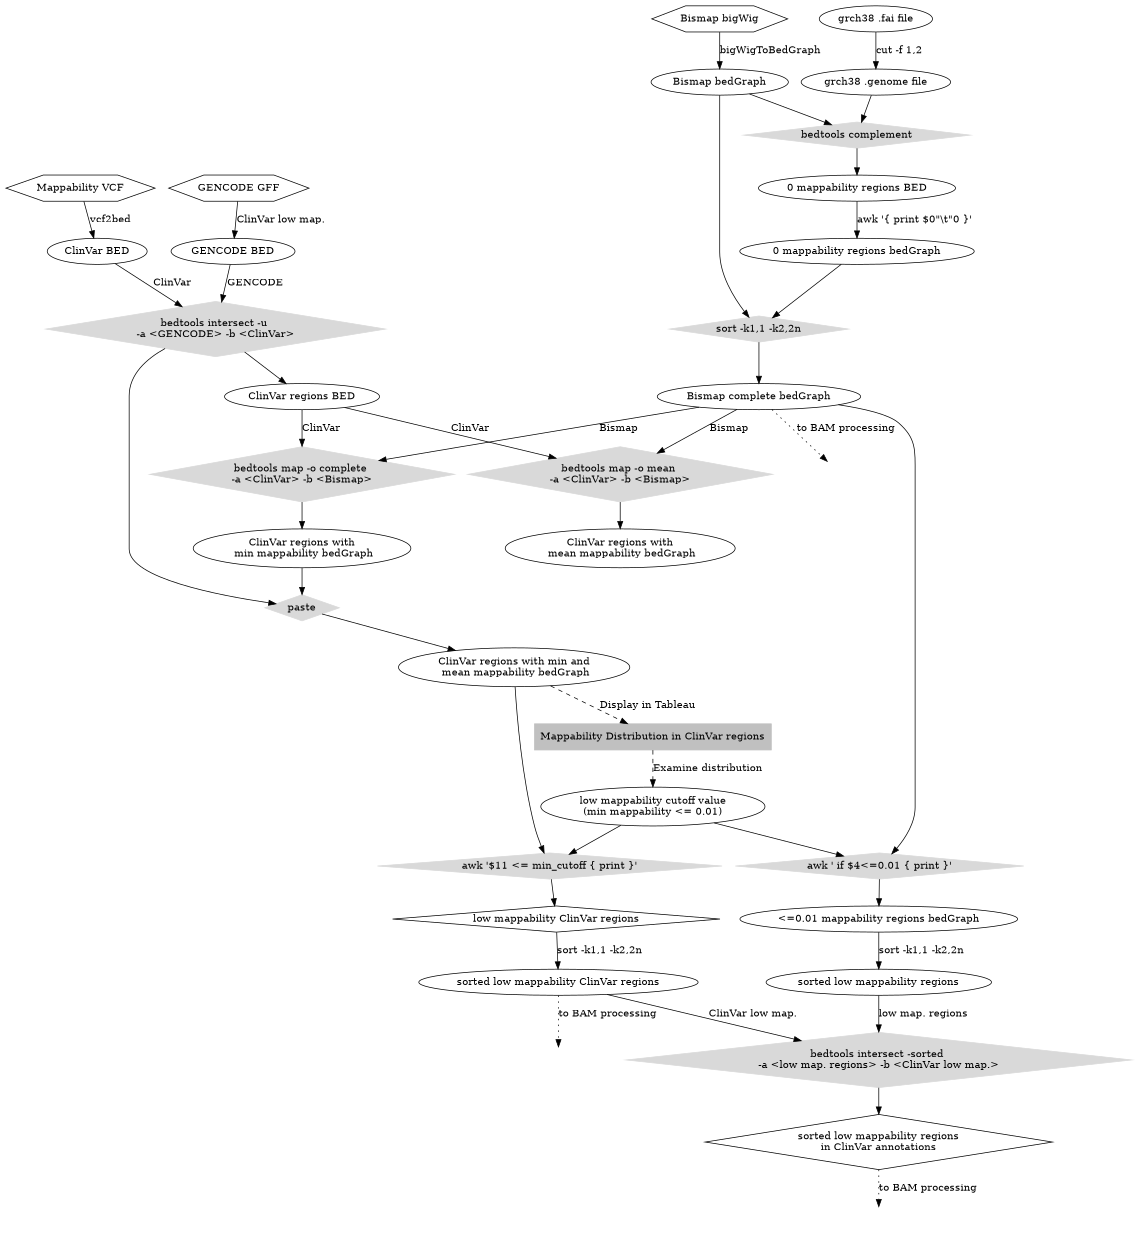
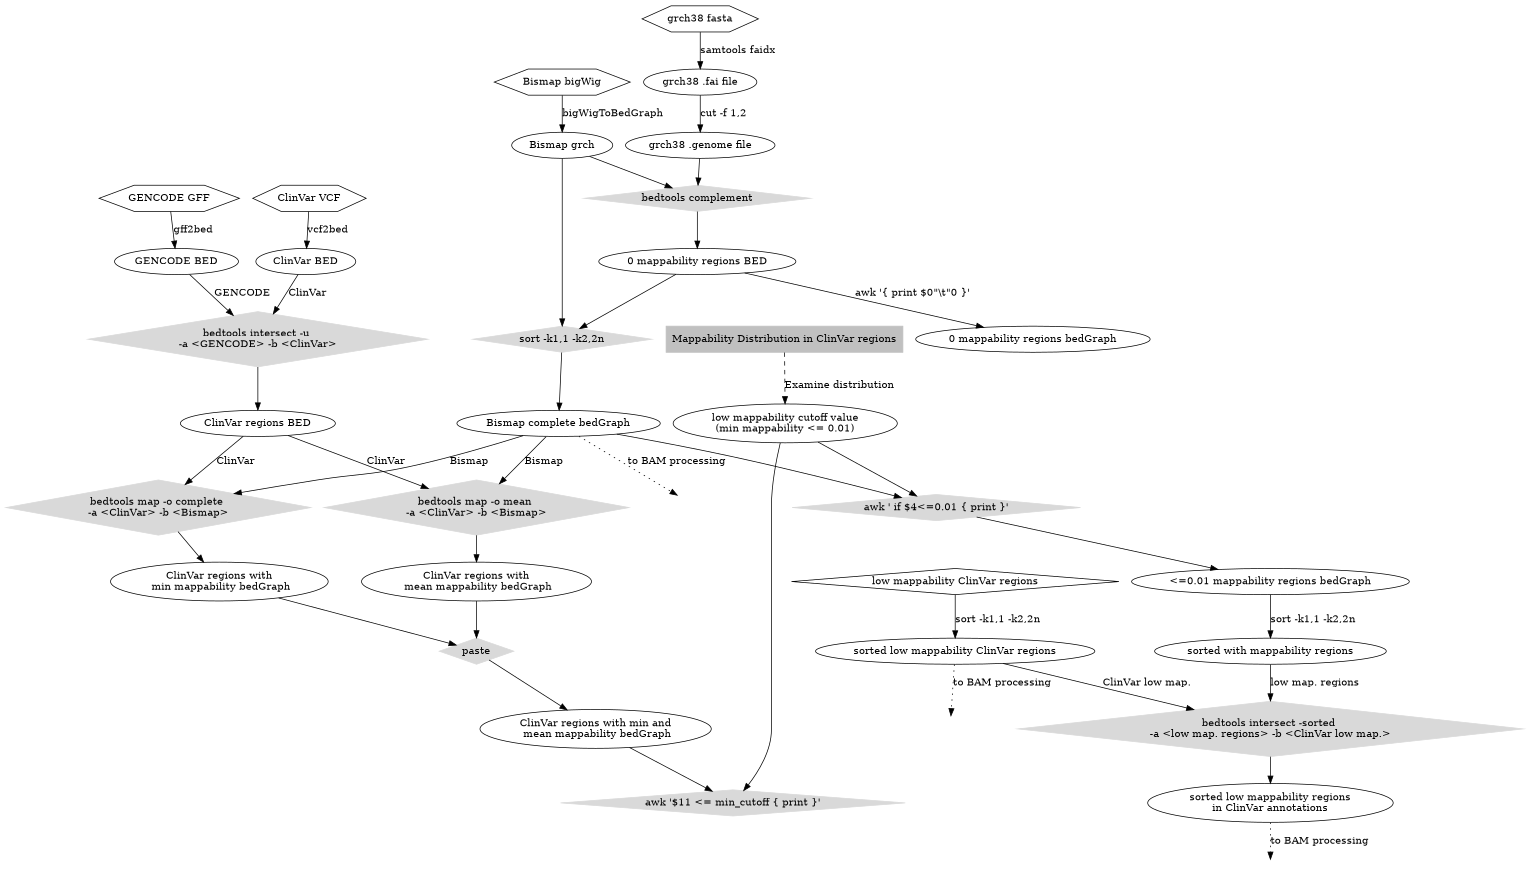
none -> (700, 19)
(720, 82) -> (562, 145)
(80, 188) -> (309, 198)
(281, 220) -> (194, 230)
(810, 289) -> (631, 300)
(129, 519) -> (477, 616)
(586, 703) -> none
(553, 889) -> none
(879, 982) -> (1270, 651)
(879, 1142) -> (1270, 803)
